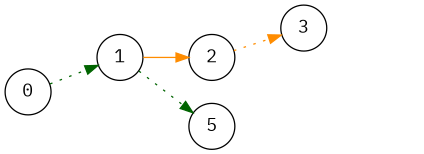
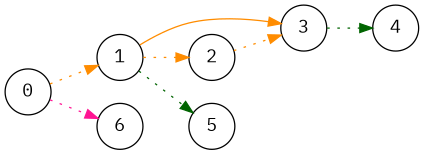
none -> (202, 21)
none -> (396, 28)
(160, 57) -> (160, 57)
(68, 77) -> (68, 77)
none -> (120, 126)
